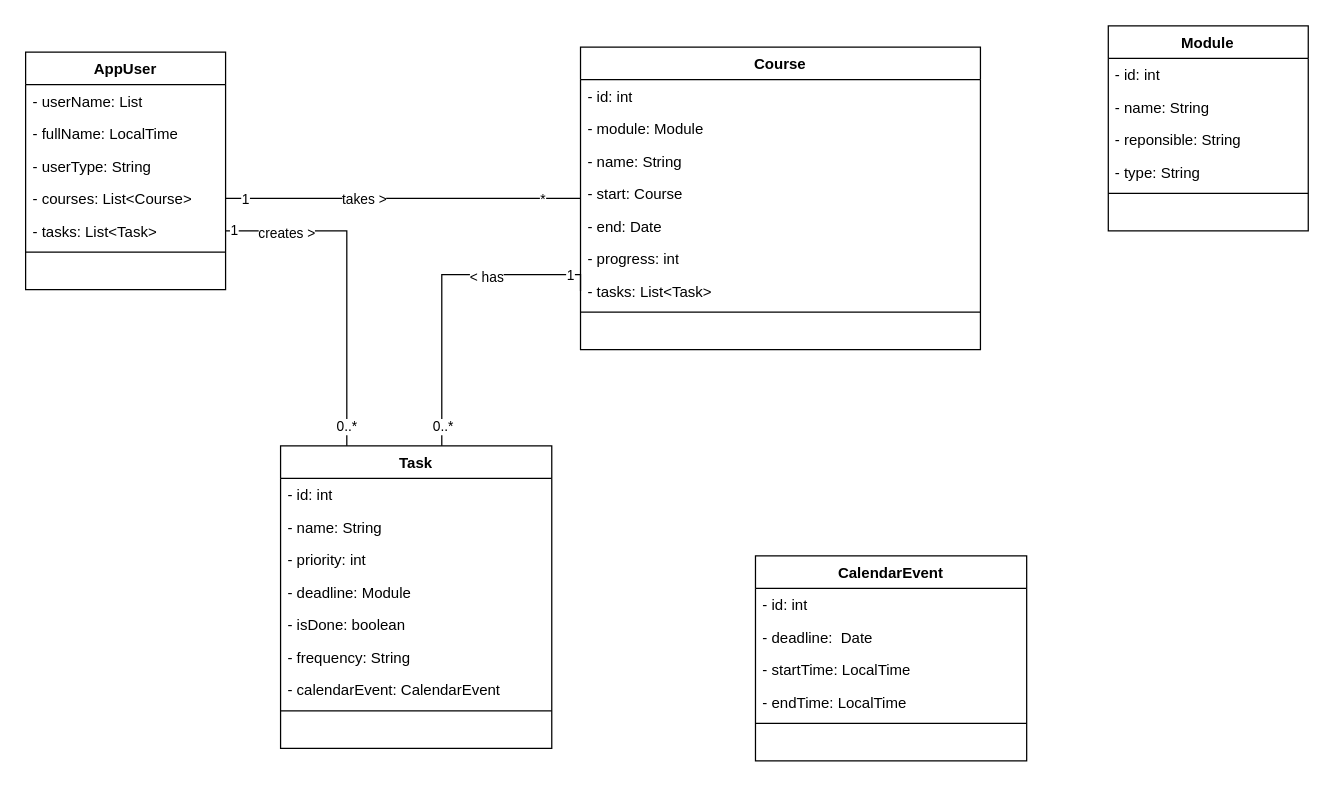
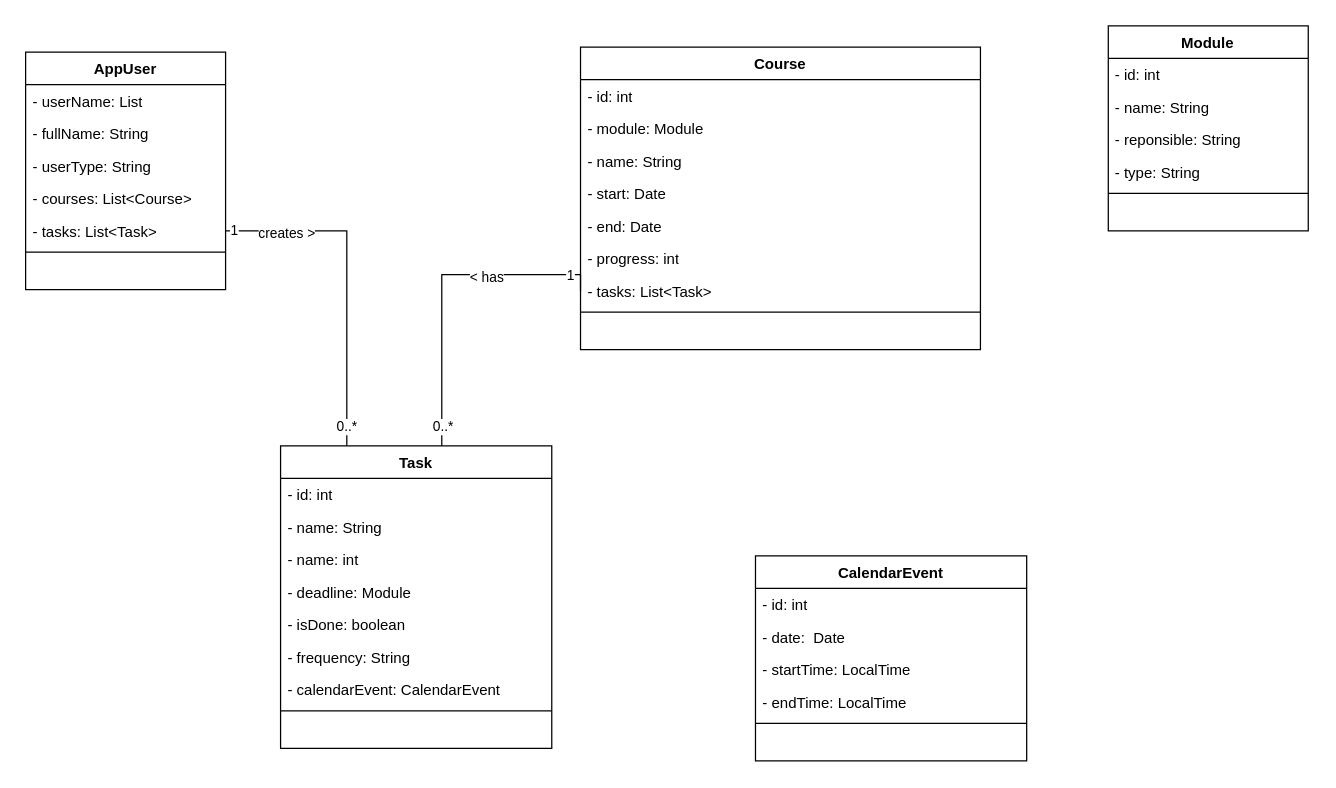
(108, 135) -> (97, 135)
(645, 195) -> (637, 195)
(402, 198) -> none
(339, 561) -> (327, 561)
(825, 638) -> (812, 638)
